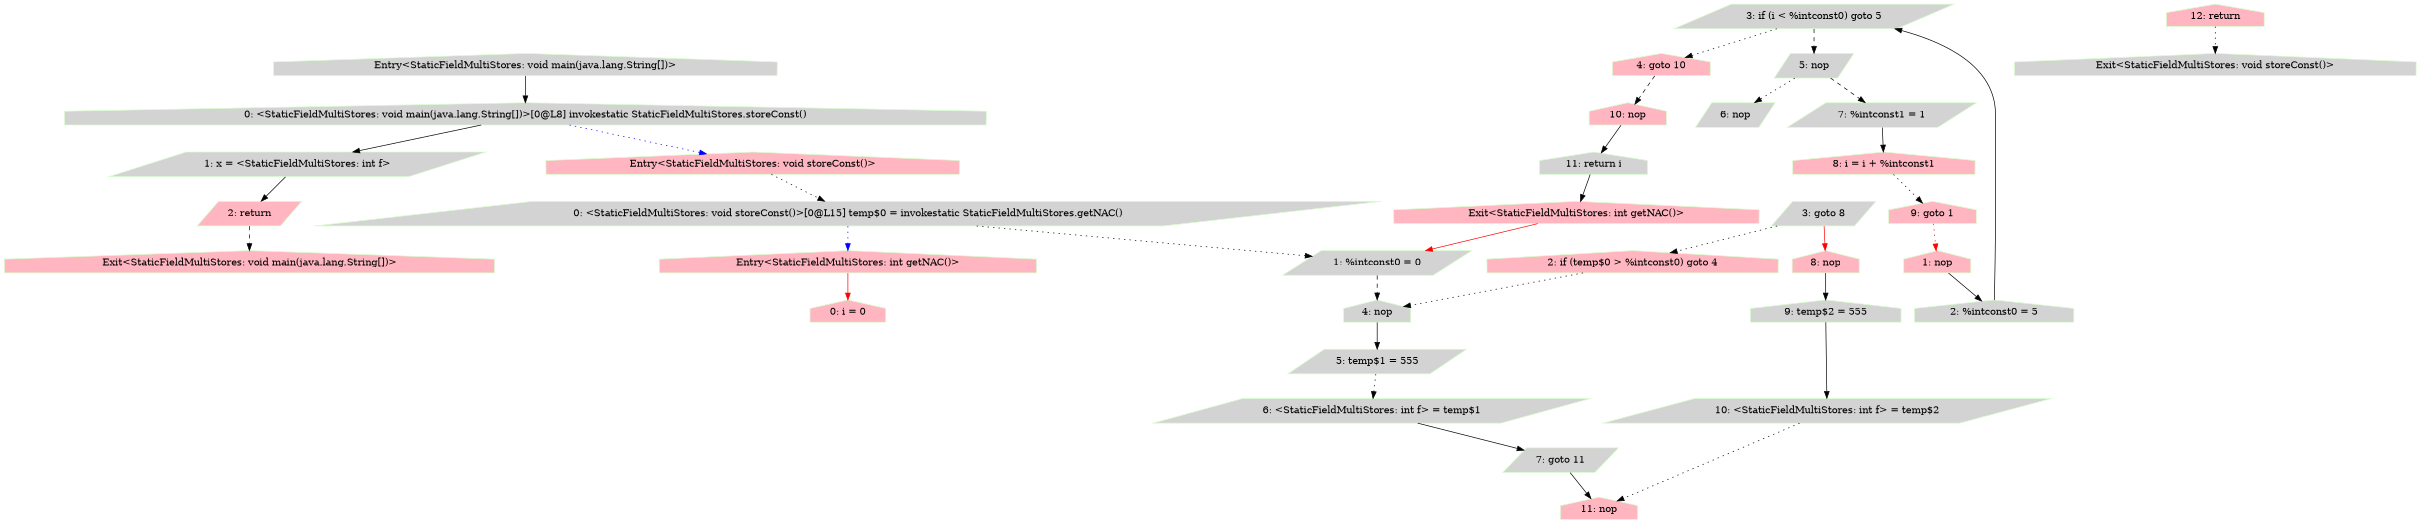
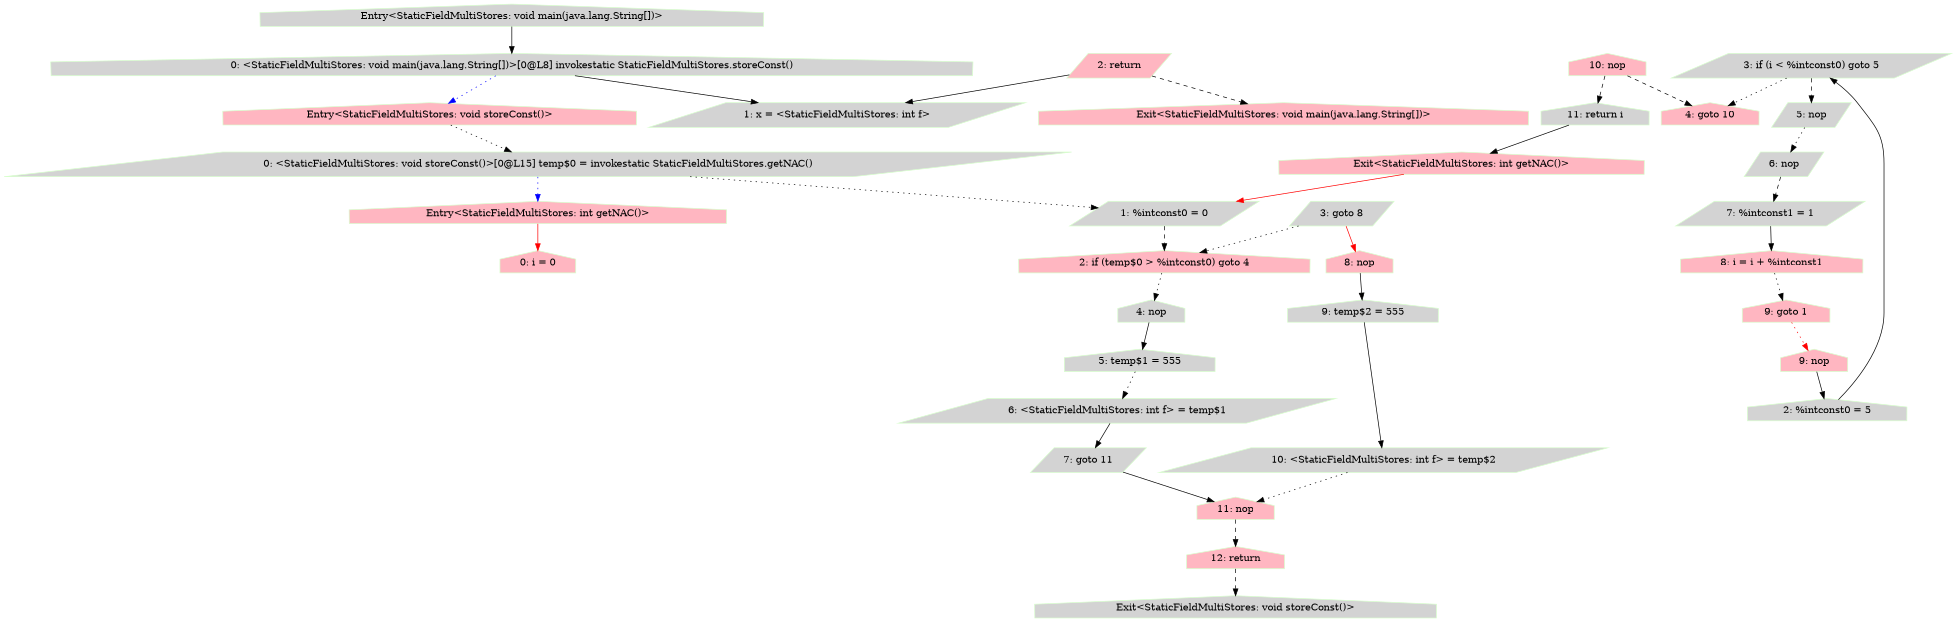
(2215, 36) -> (1236, 579)
(1647, 87) -> (1657, 89)
(1845, 88) -> (1778, 186)
(1613, 136) -> (1602, 86)
(276, 187) -> (991, 88)
(1937, 263) -> (1814, 362)
(1377, 284) -> (1164, 235)
(1377, 362) -> (1140, 362)
none -> (1236, 529)
